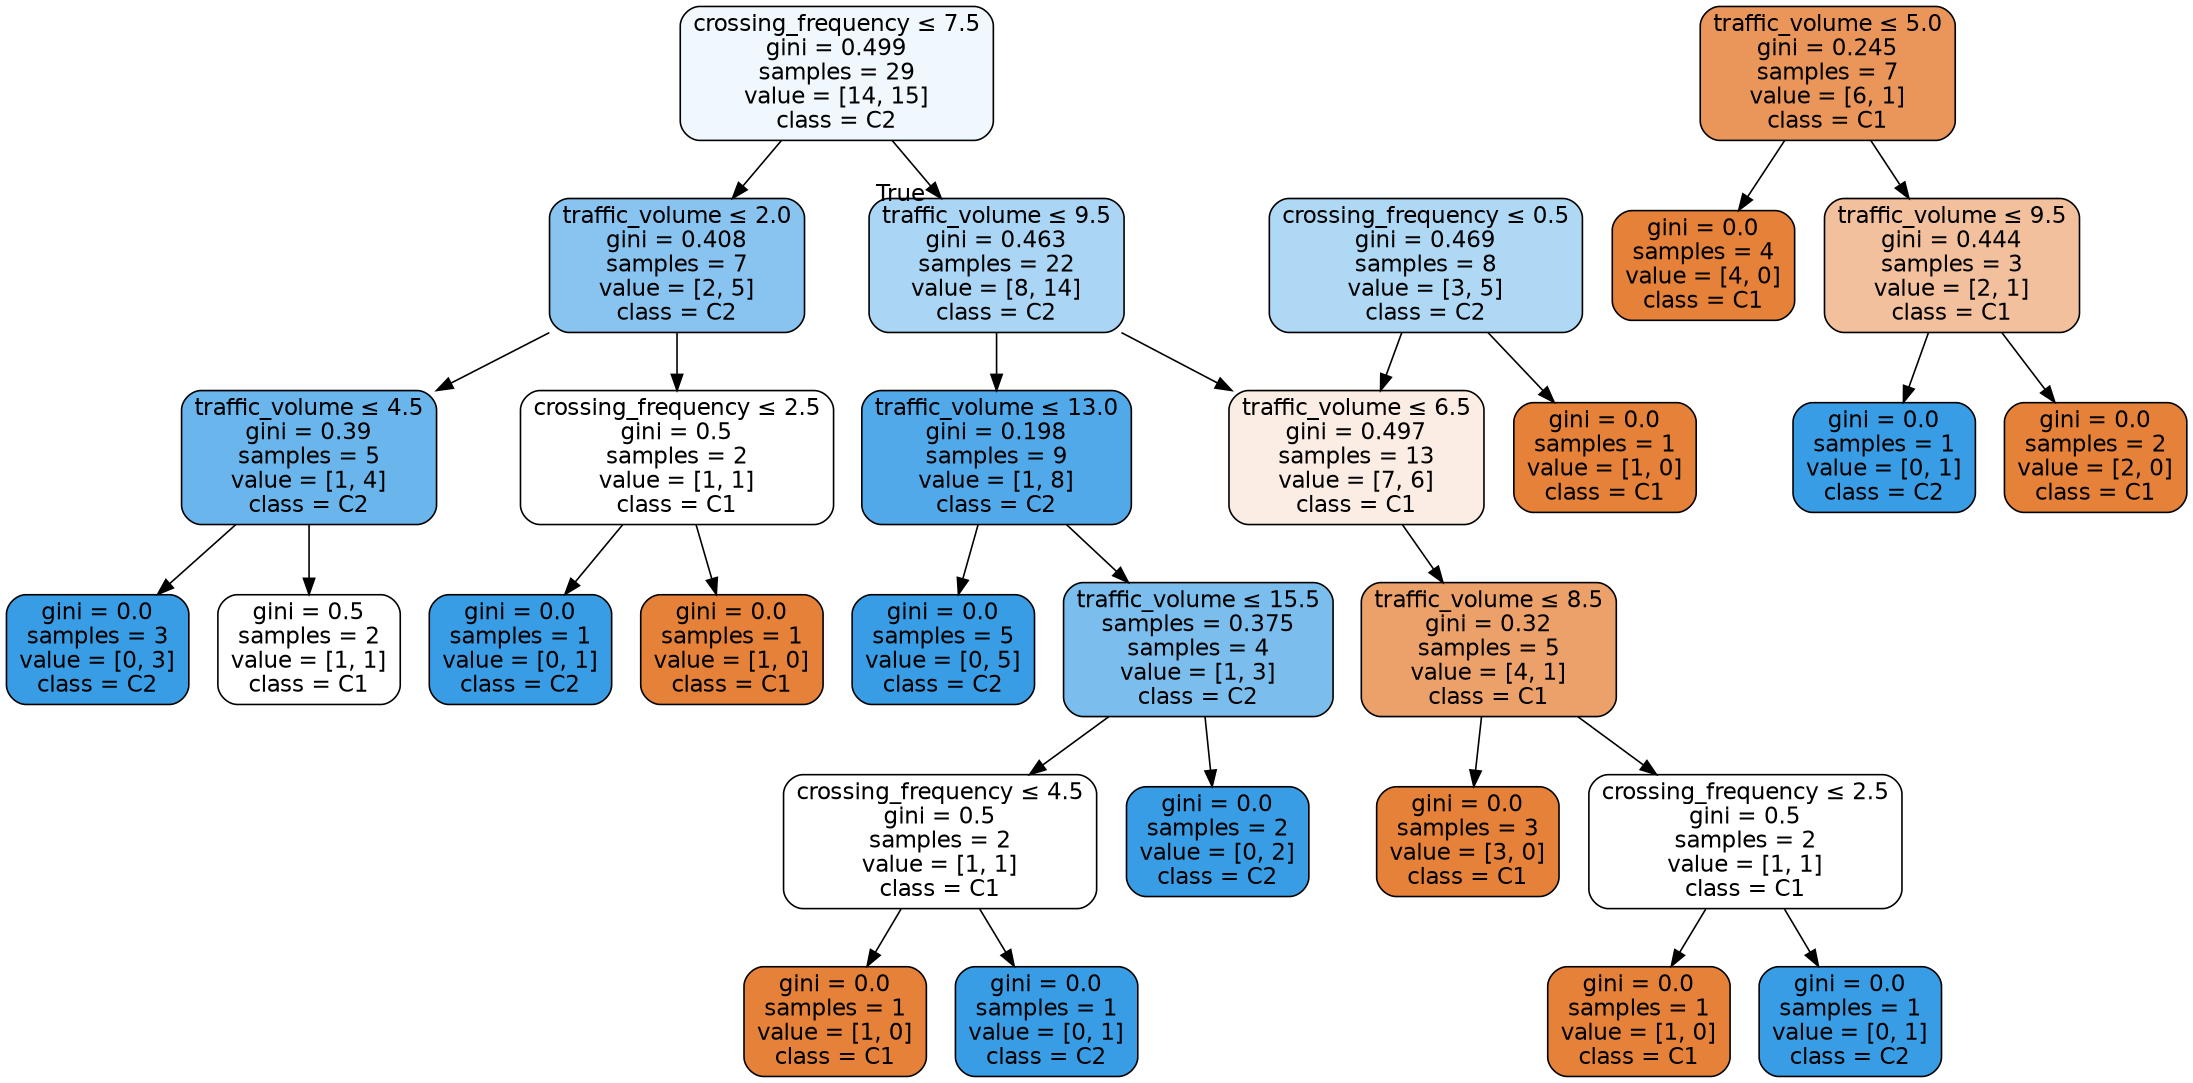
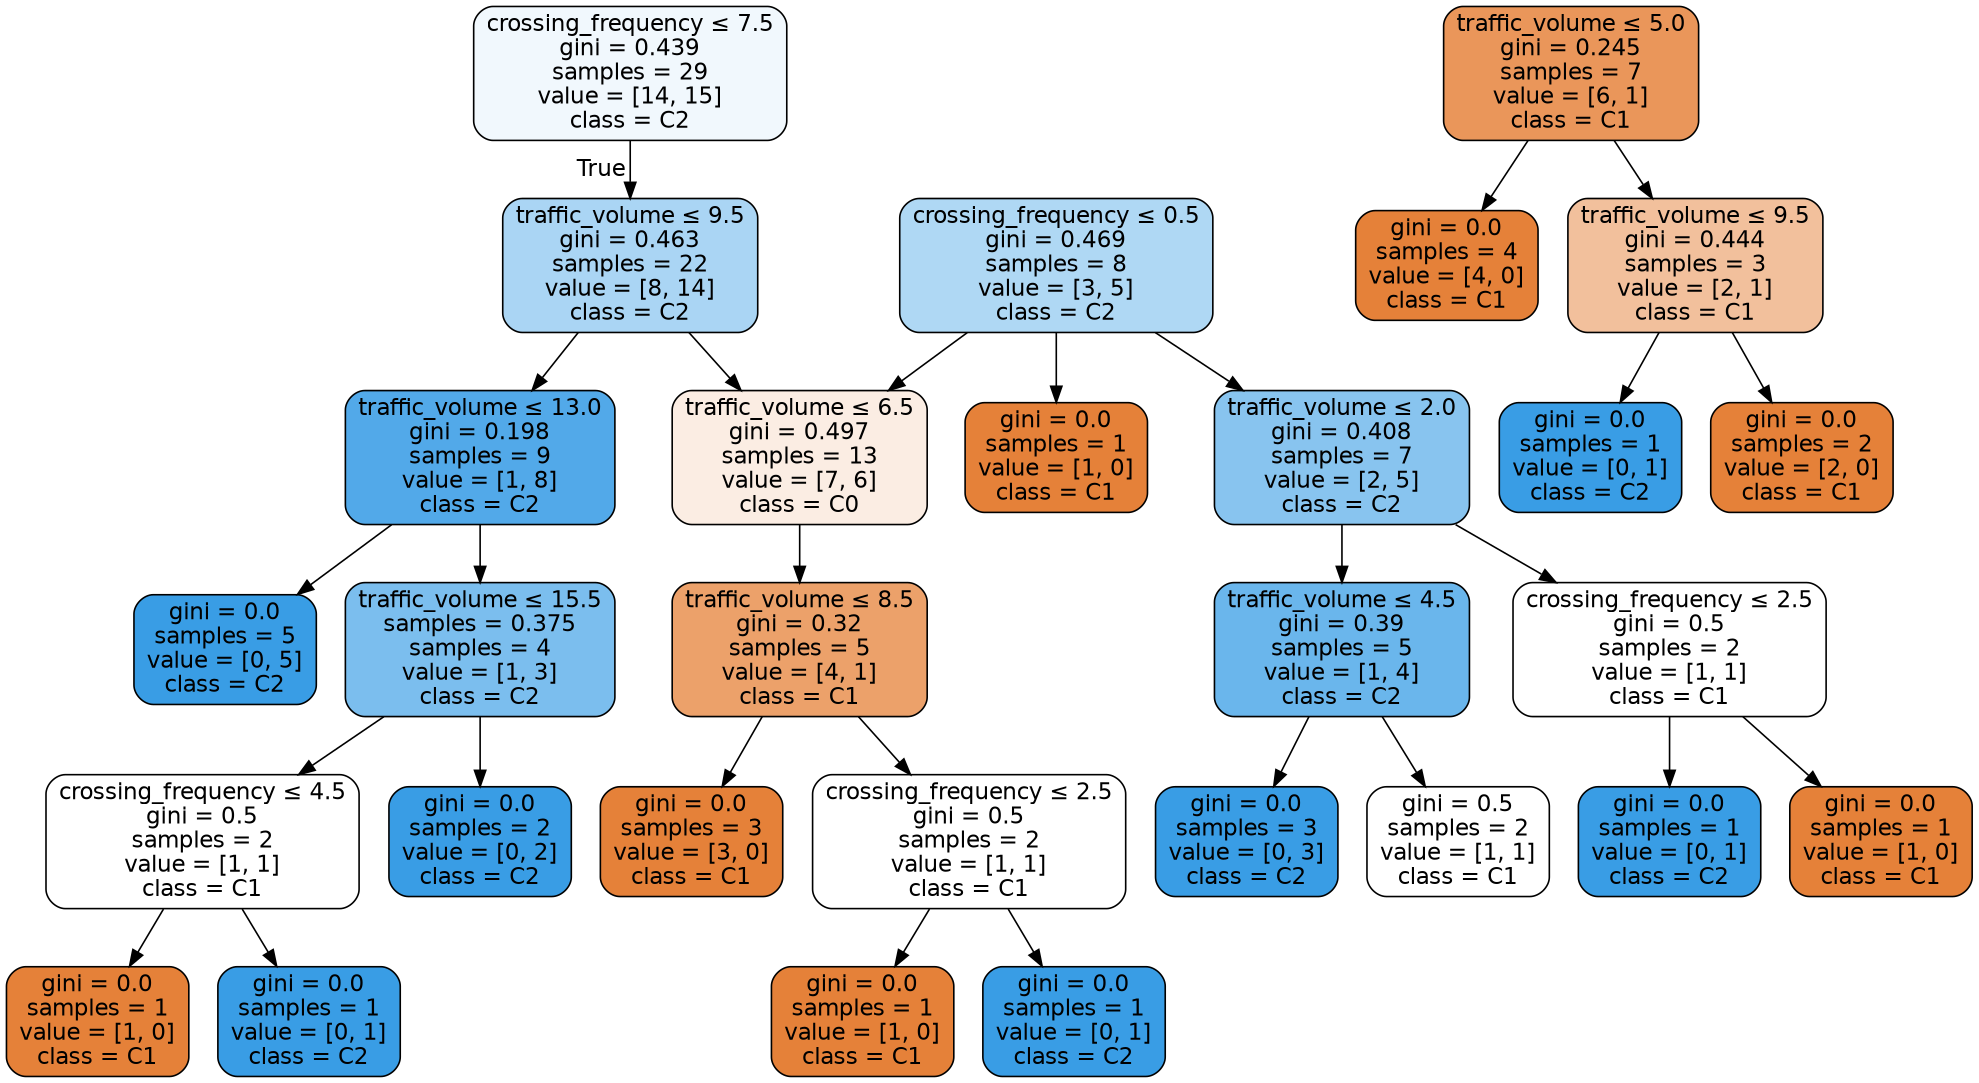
(837, 48) -> (630, 48)
(762, 163) -> (1192, 357)
(1356, 505) -> (800, 505)
